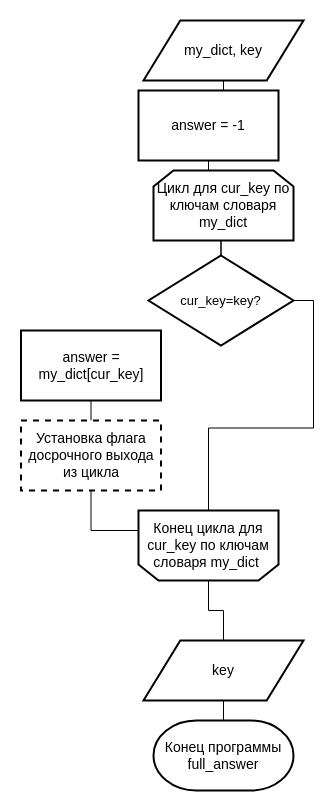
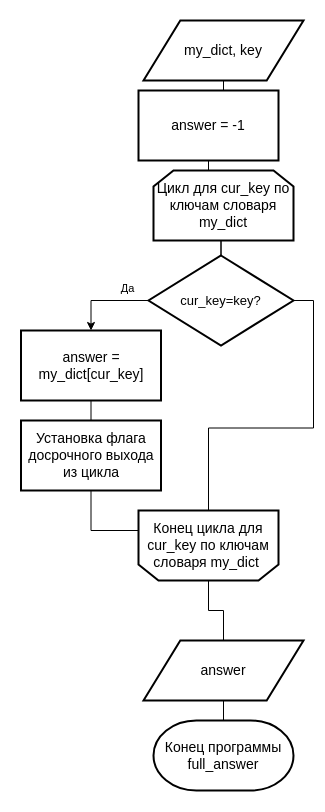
none -> (108, 301)
(91, 456) -> (91, 456)
(224, 671) -> (224, 671)
